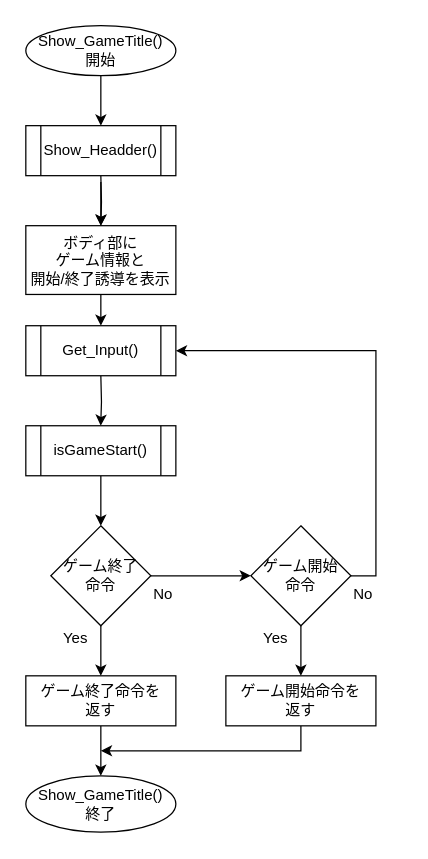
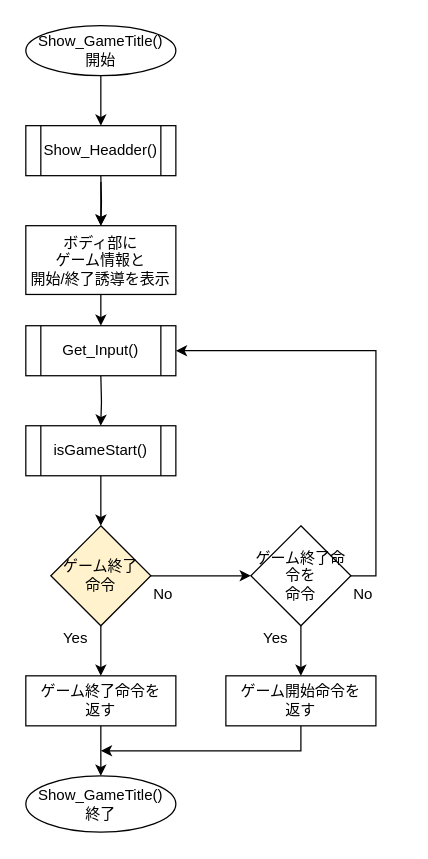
(101, 576) -> (101, 576)
(301, 576) -> (301, 576)
